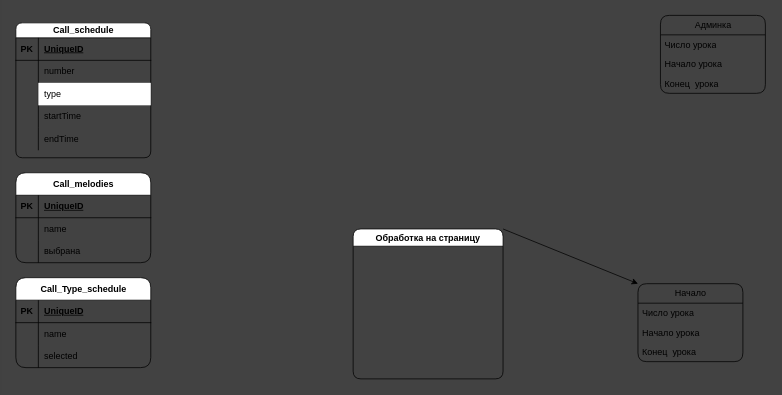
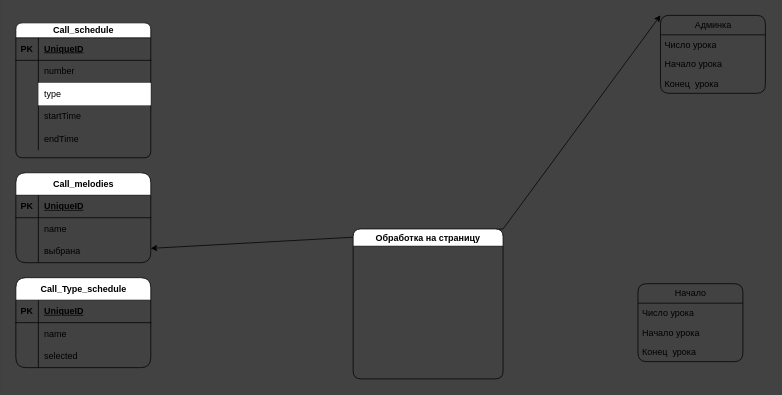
none -> (580, 124)
(568, 256) -> (254, 243)
